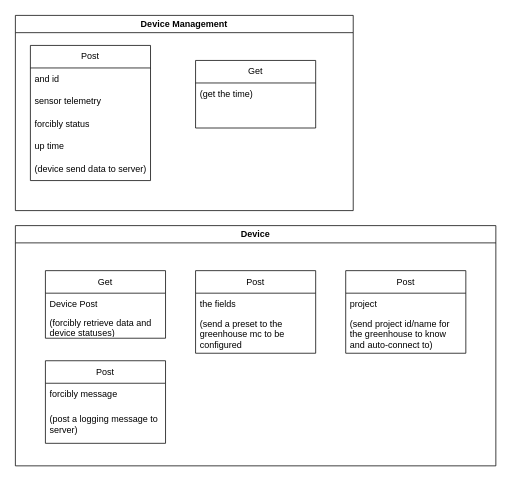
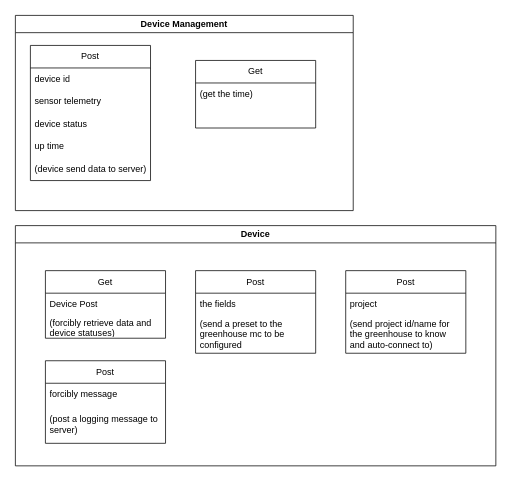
(48, 79) -> (54, 79)
(69, 124) -> (65, 124)
